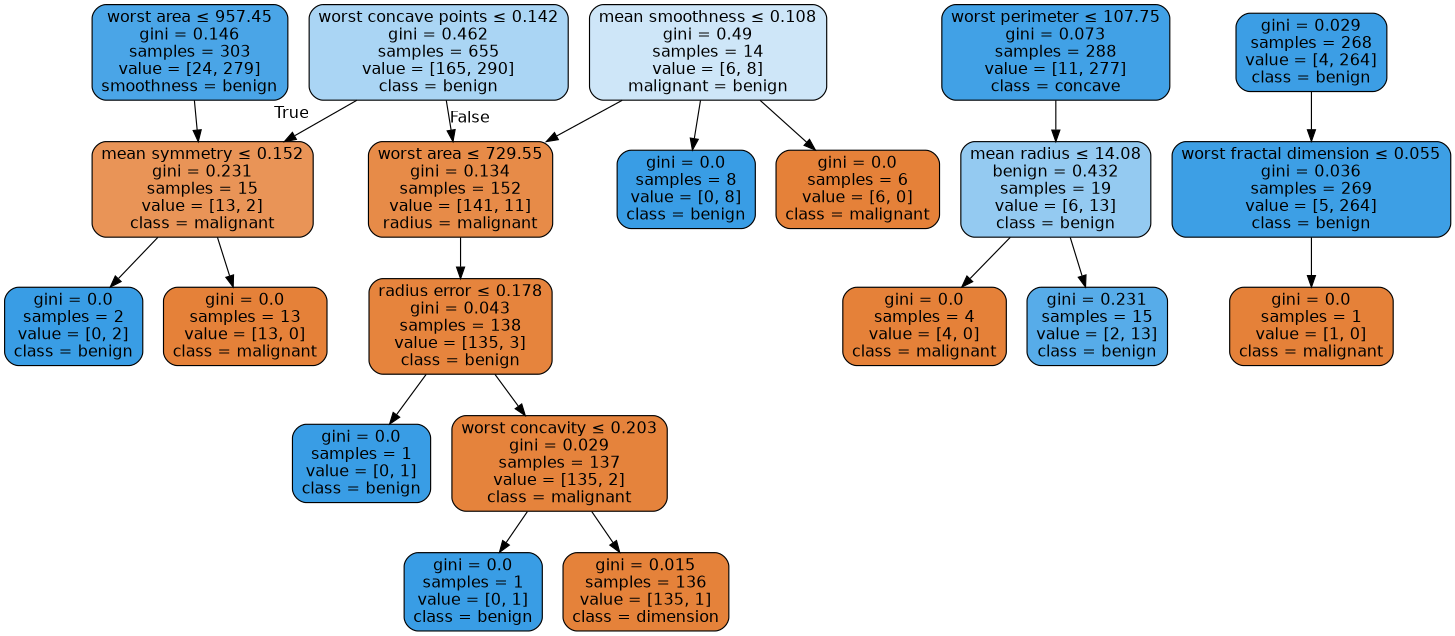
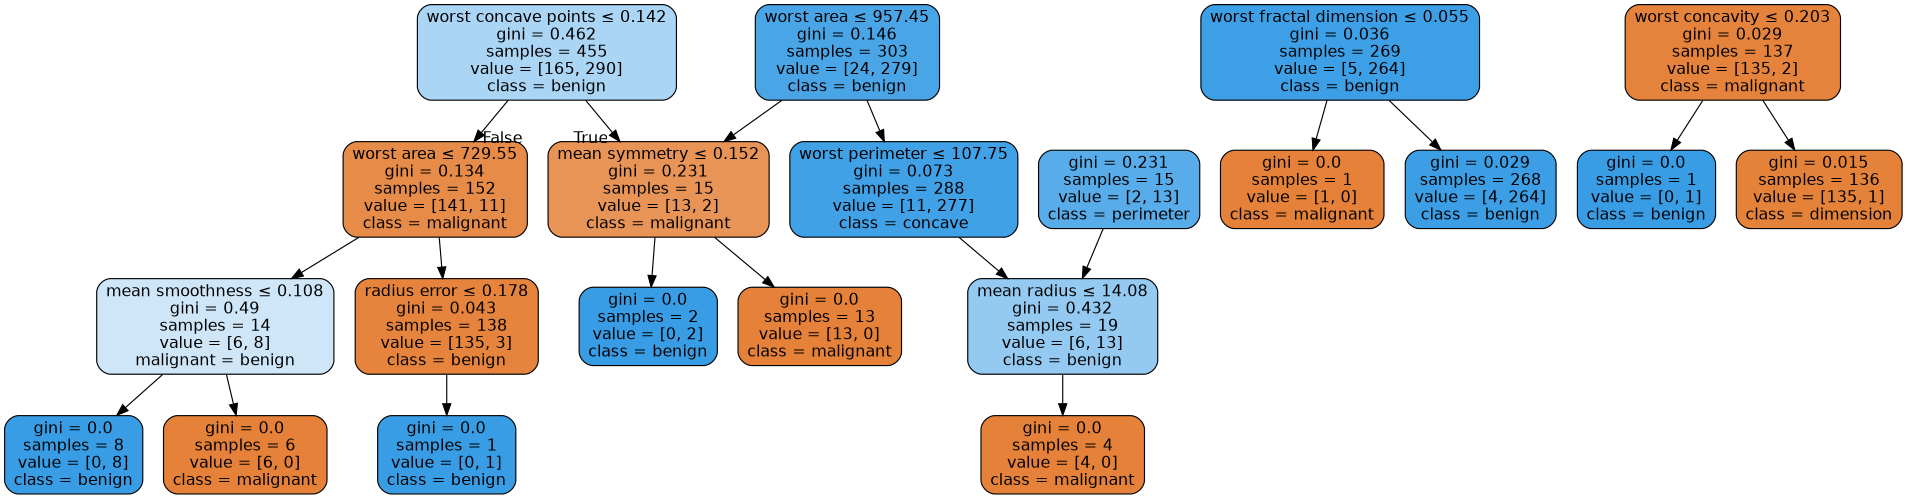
(439, 52) -> (547, 52)
(190, 86) -> (847, 86)
(1311, 111) -> (1411, 121)
none -> (873, 116)
(589, 118) -> (330, 255)
(1056, 172) -> (1063, 309)
(461, 223) -> (435, 223)
(1076, 257) -> (1095, 248)
(1097, 352) -> (1119, 215)
(507, 390) -> none
